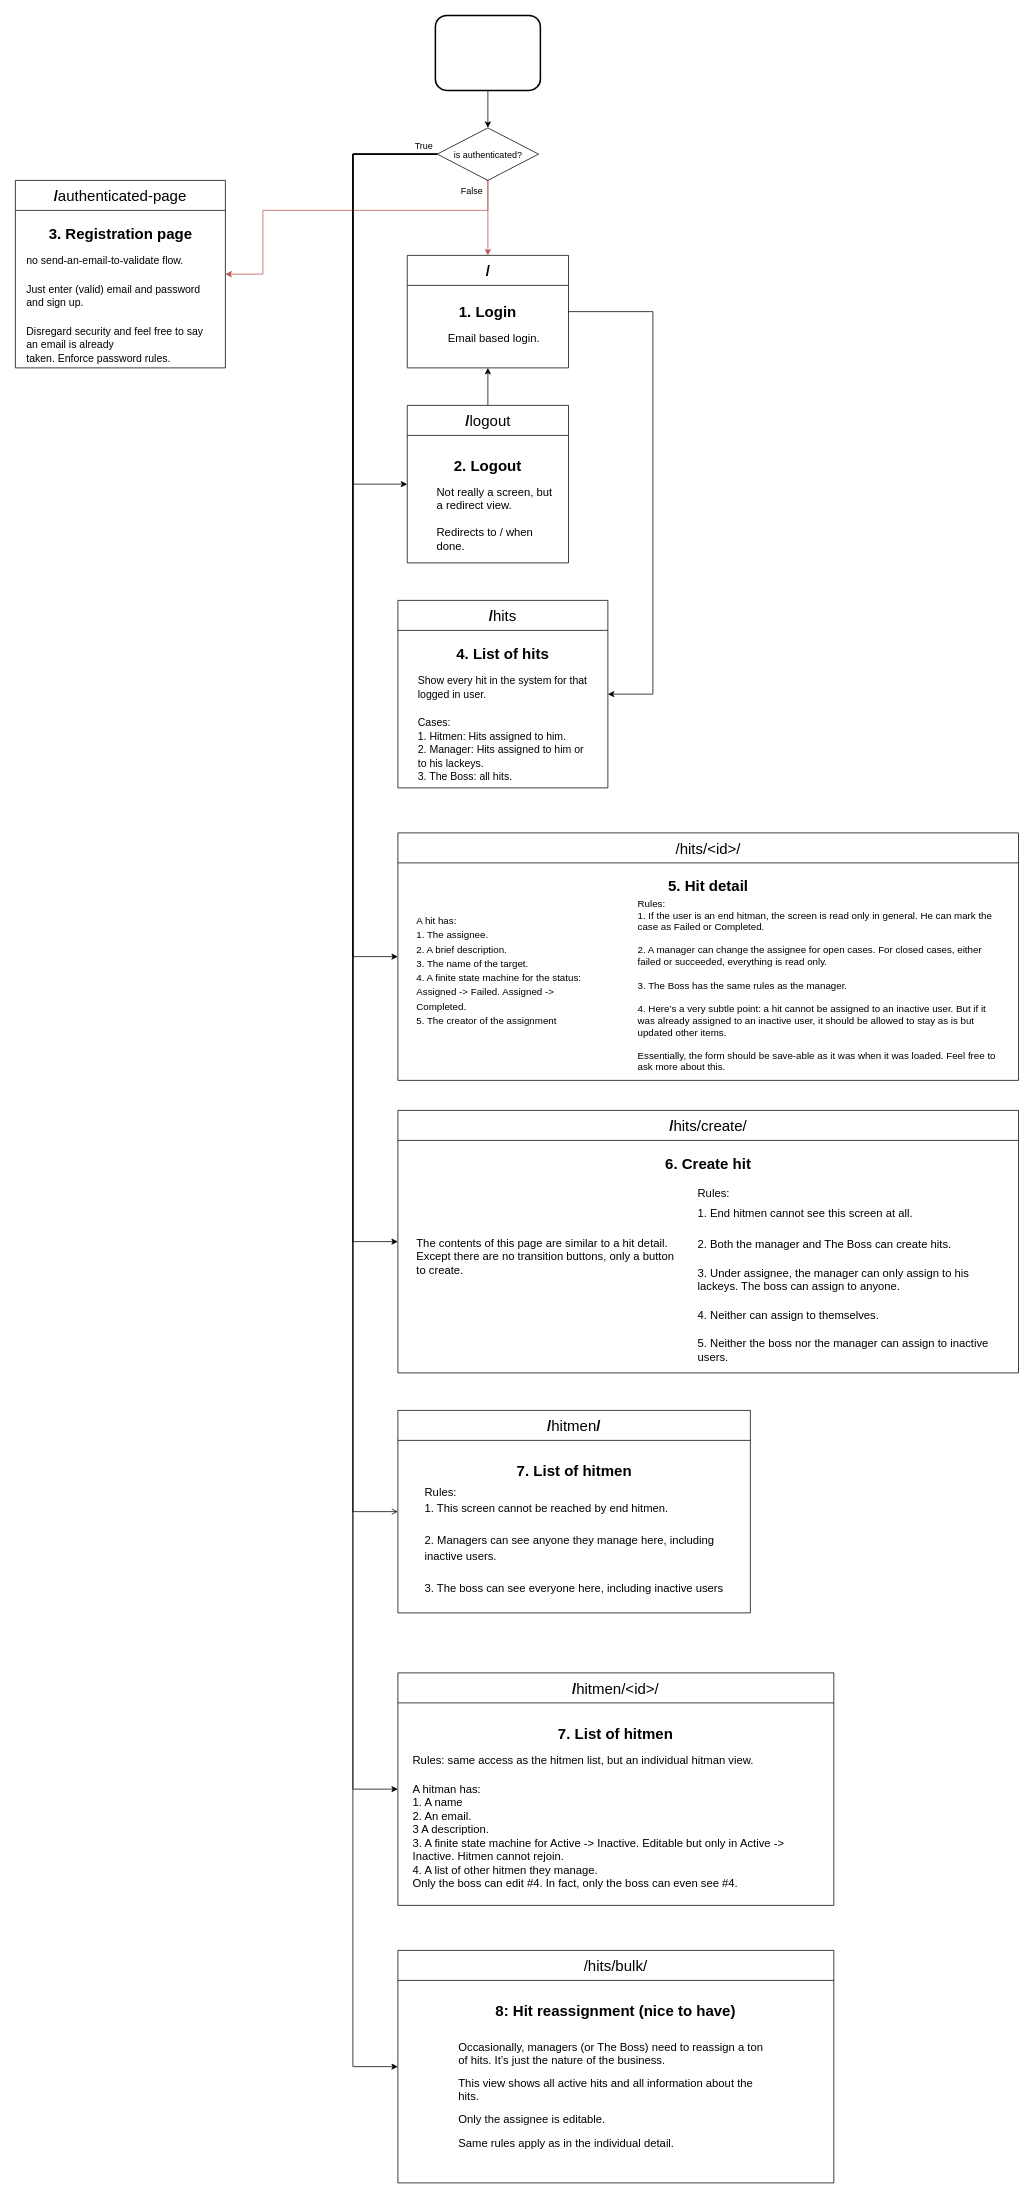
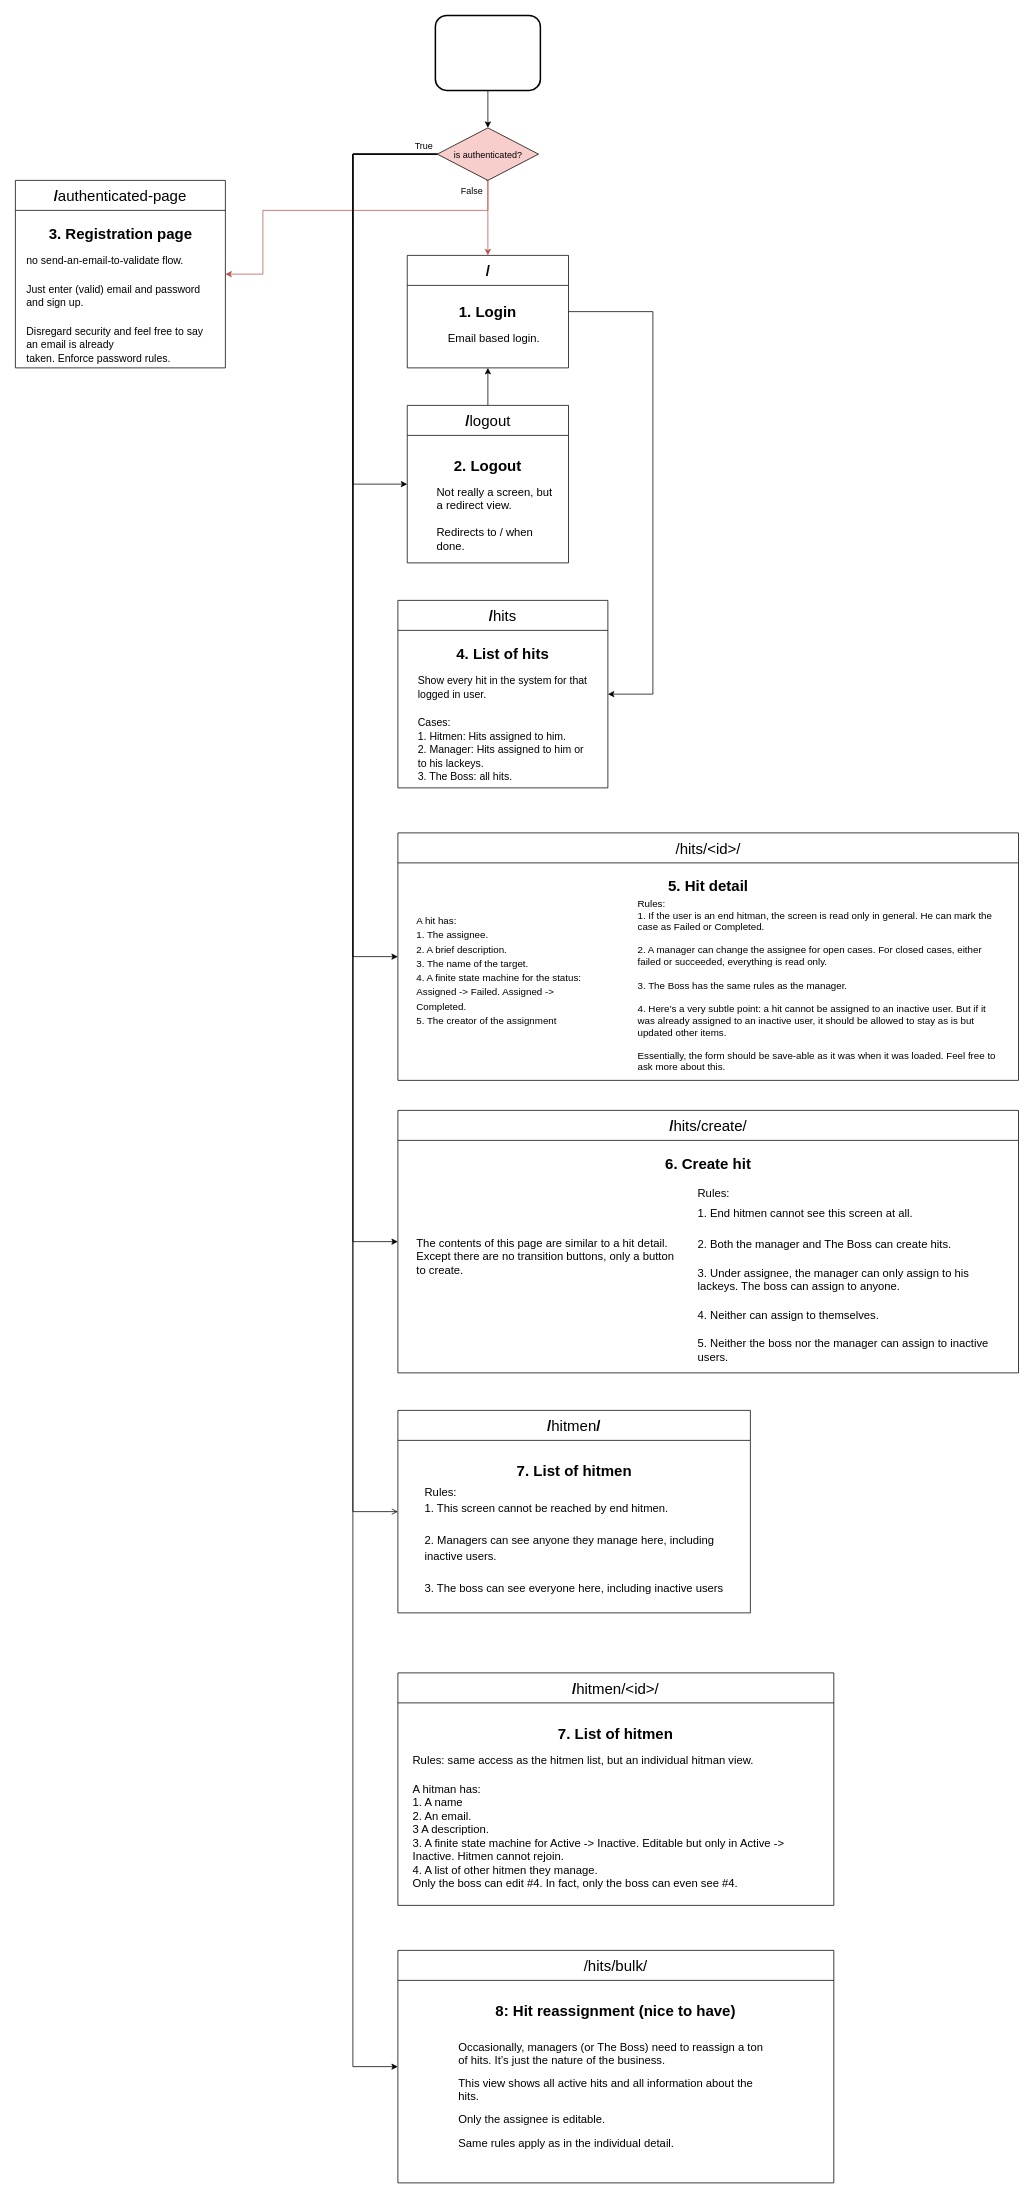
(488, 154) -> (488, 154)
(391, 1789) -> none
